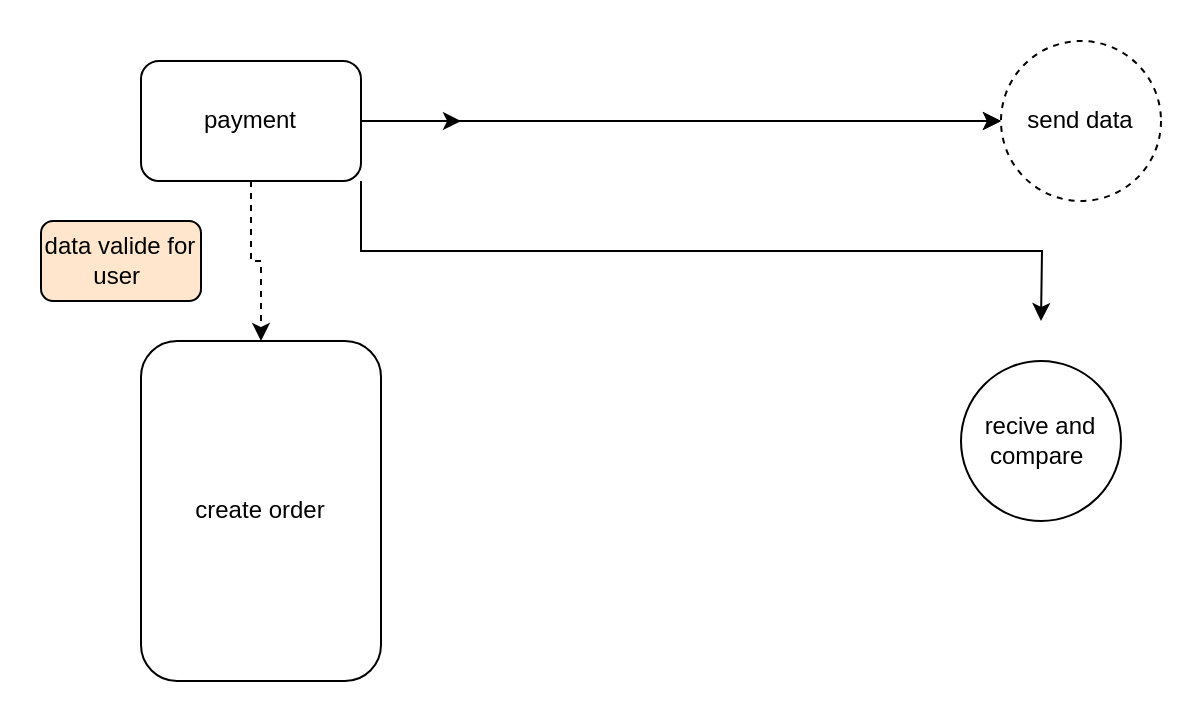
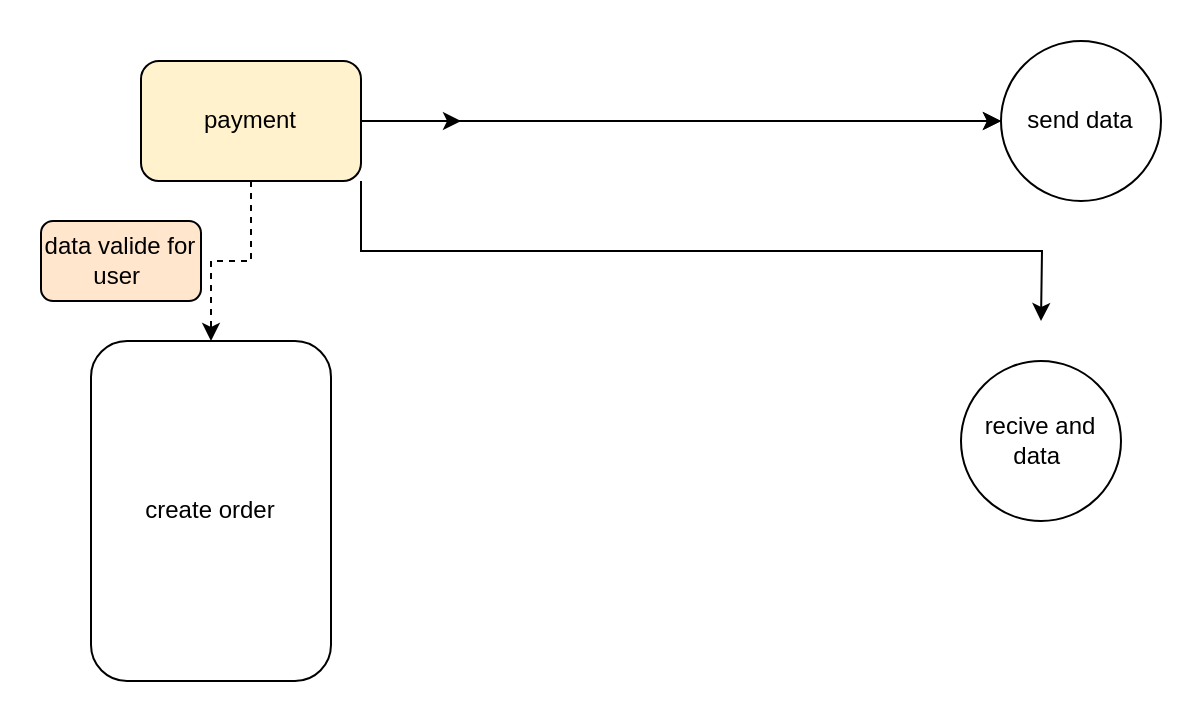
(251, 121) -> (251, 121)
(1081, 121) -> (1081, 121)
(1041, 441) -> (1041, 441)
(261, 511) -> (211, 511)
